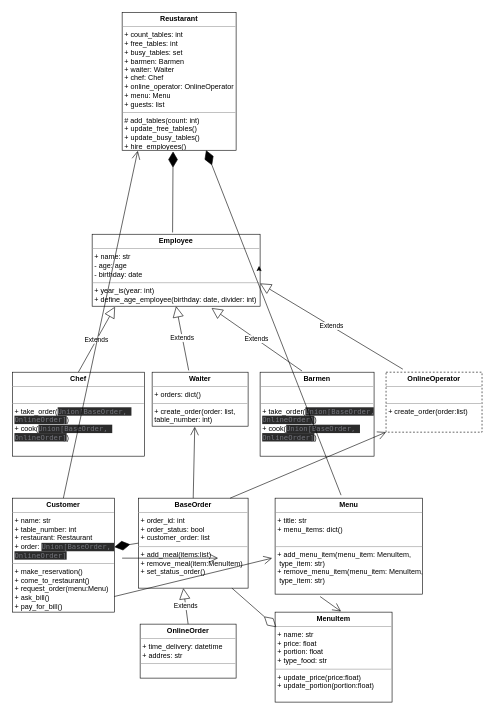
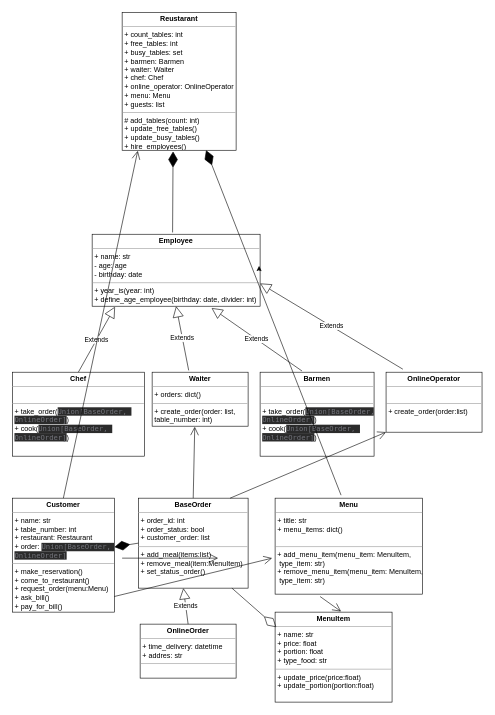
(434, 402) -> (434, 402)
